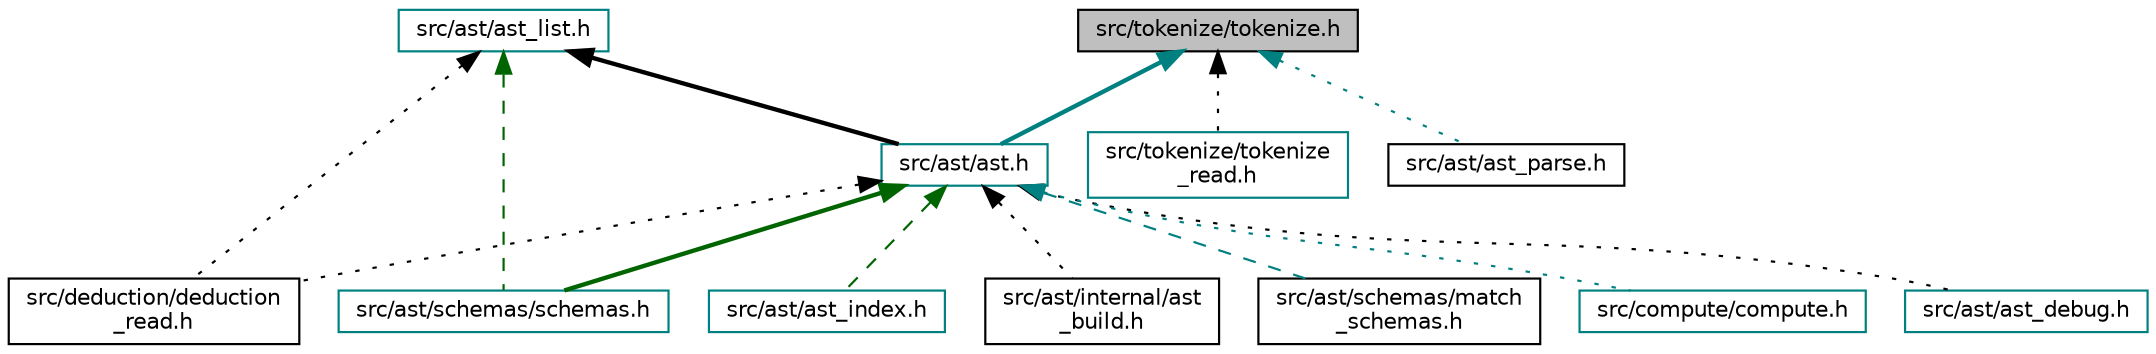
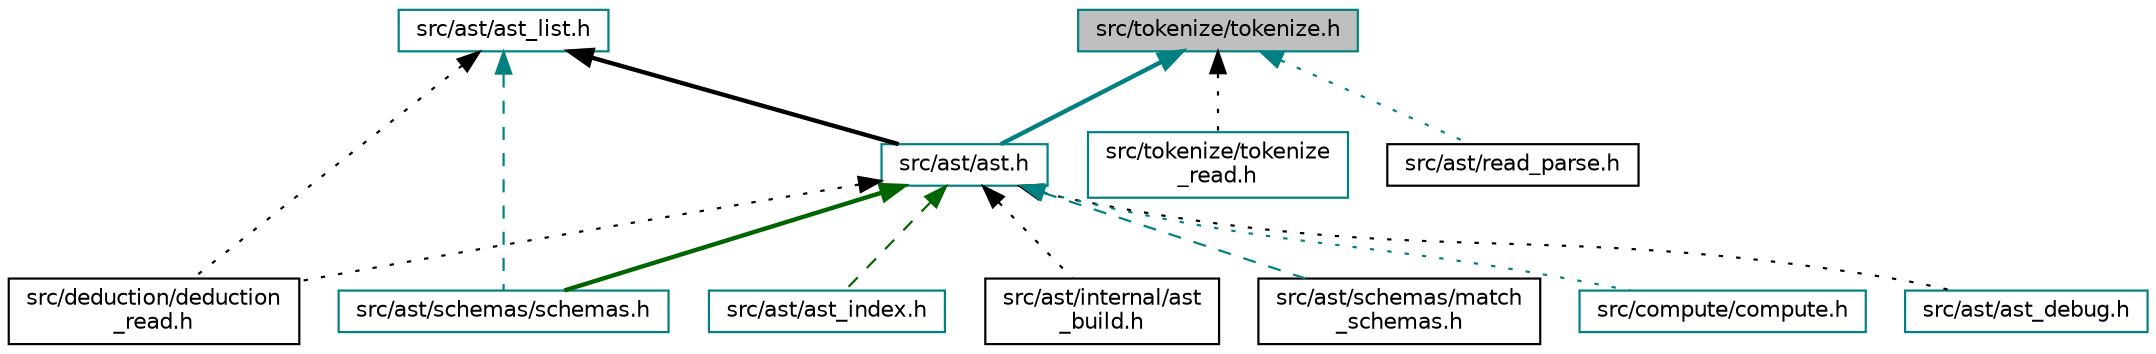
(1218, 31) -> (1218, 31)
(1506, 165) -> (1513, 165)
(504, 182) -> (504, 182)
